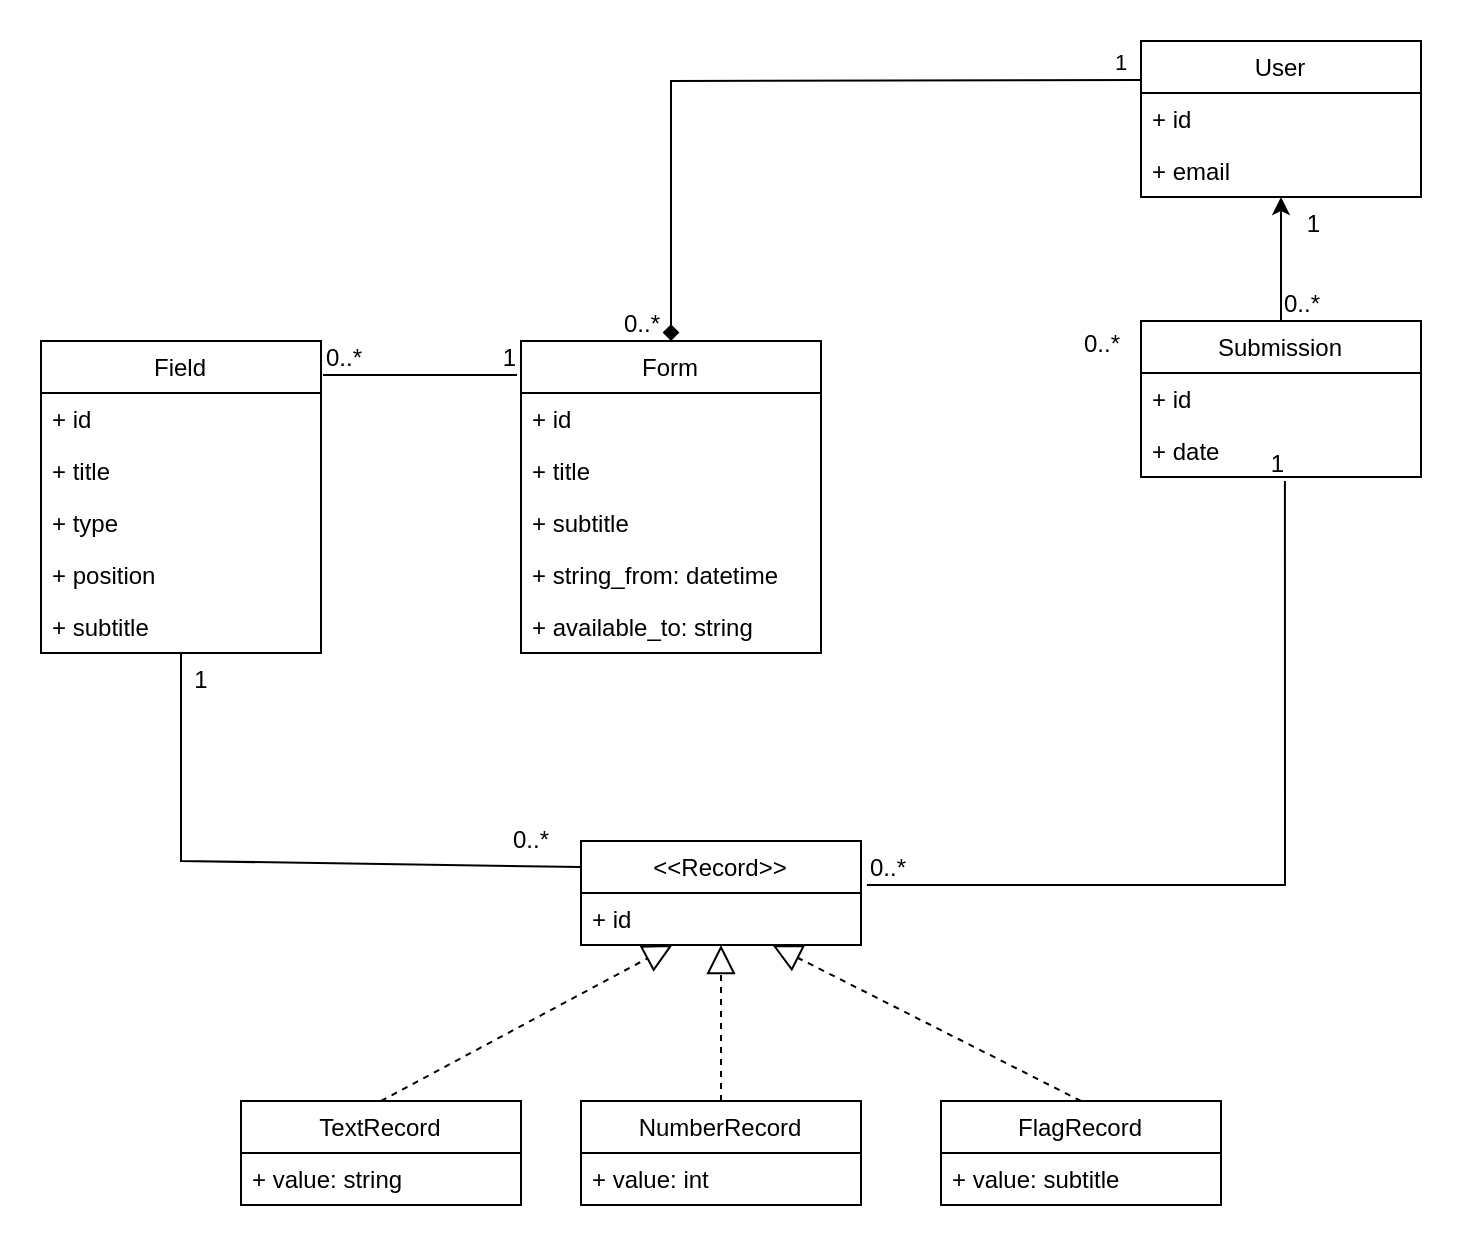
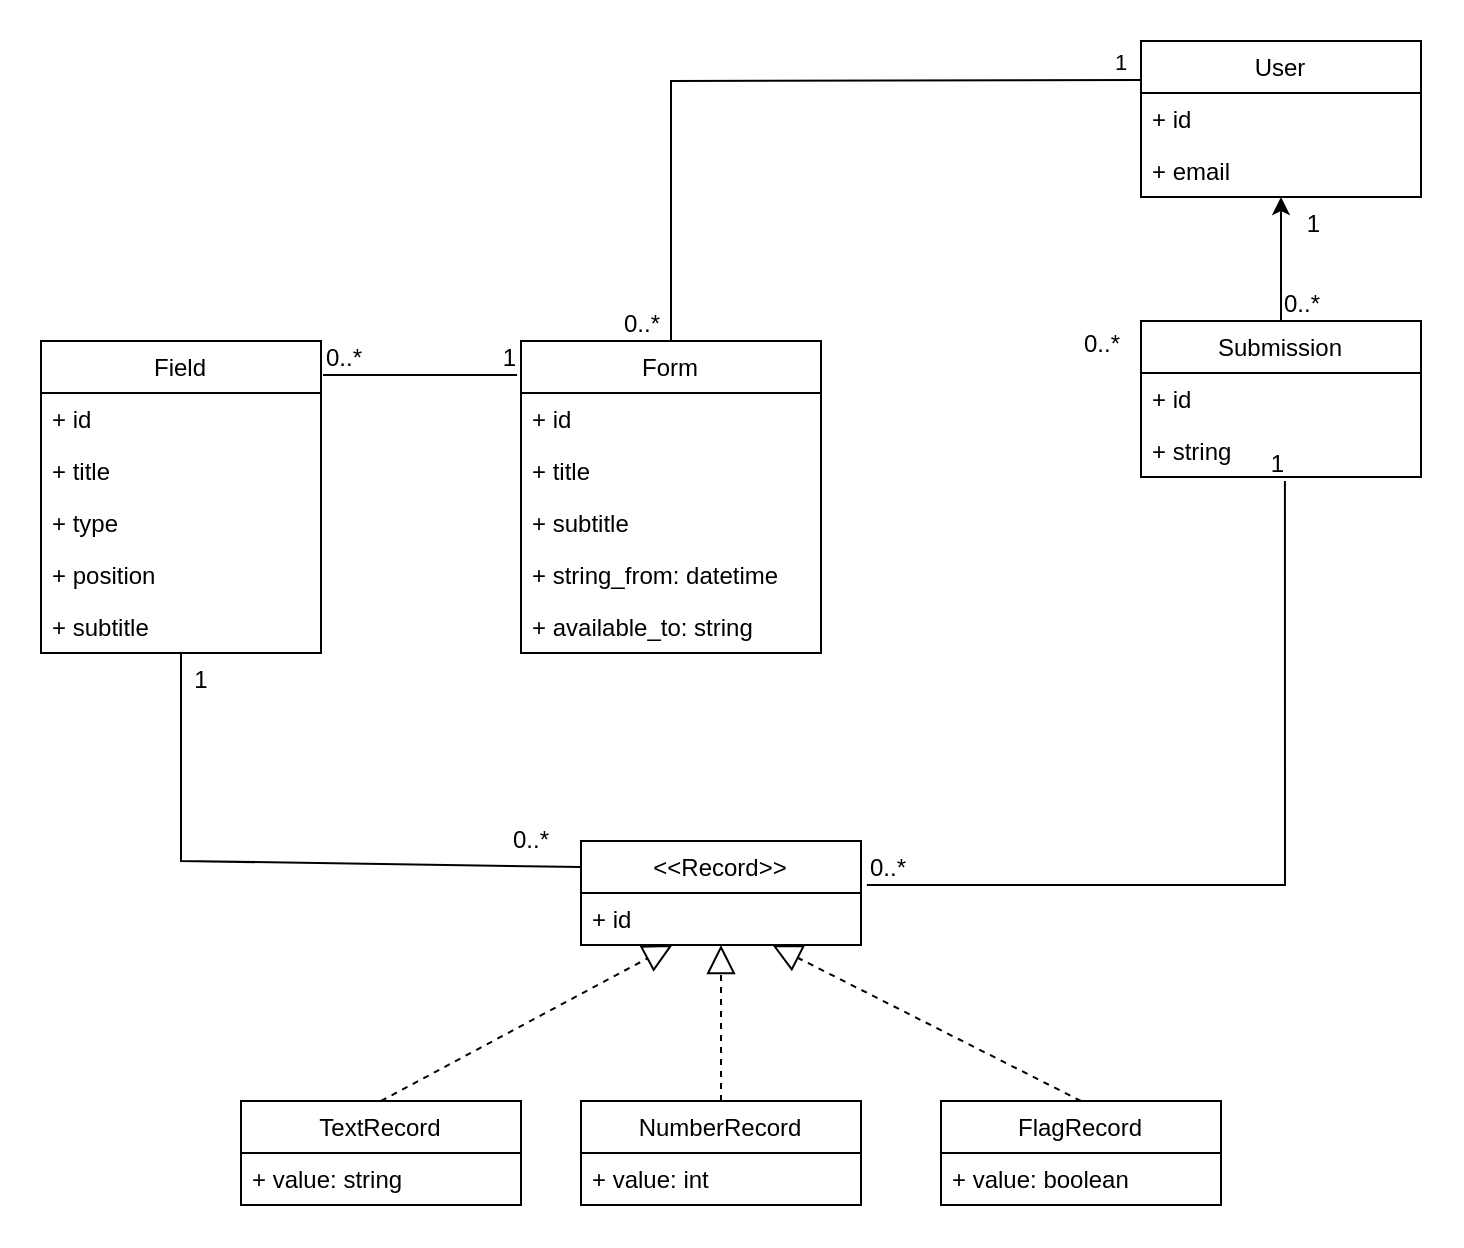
(671, 325) -> (671, 331)
(1189, 452) -> (1200, 452)
(1048, 1180) -> (1044, 1180)
